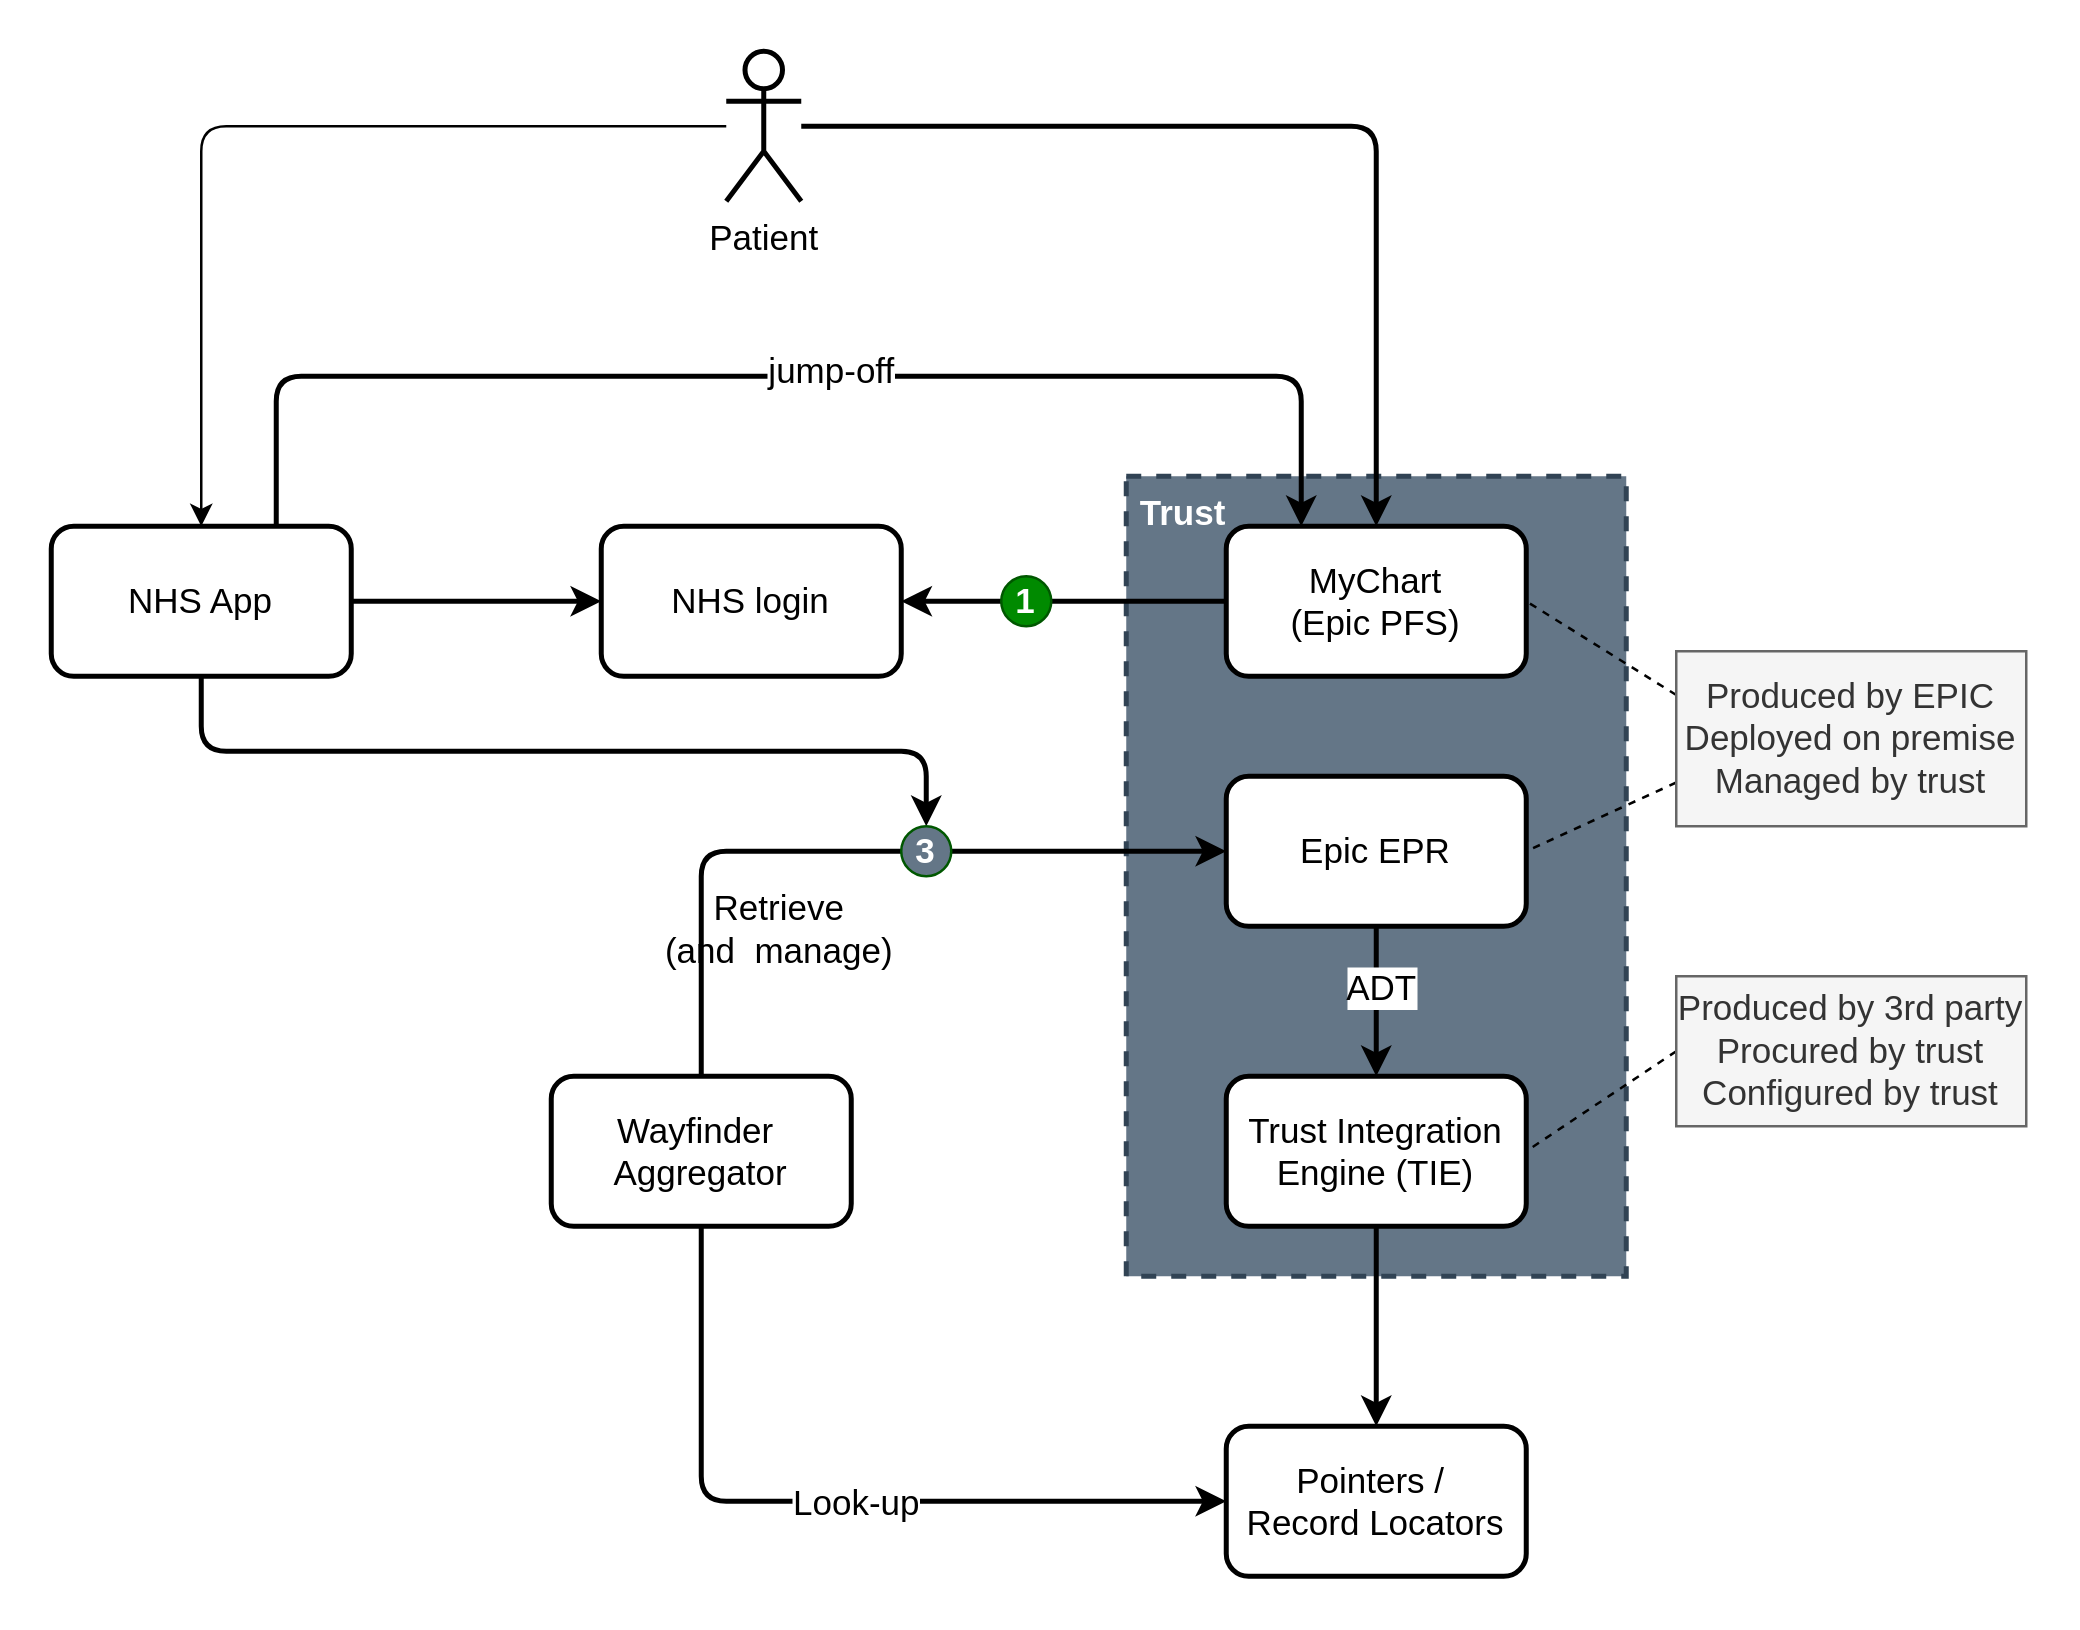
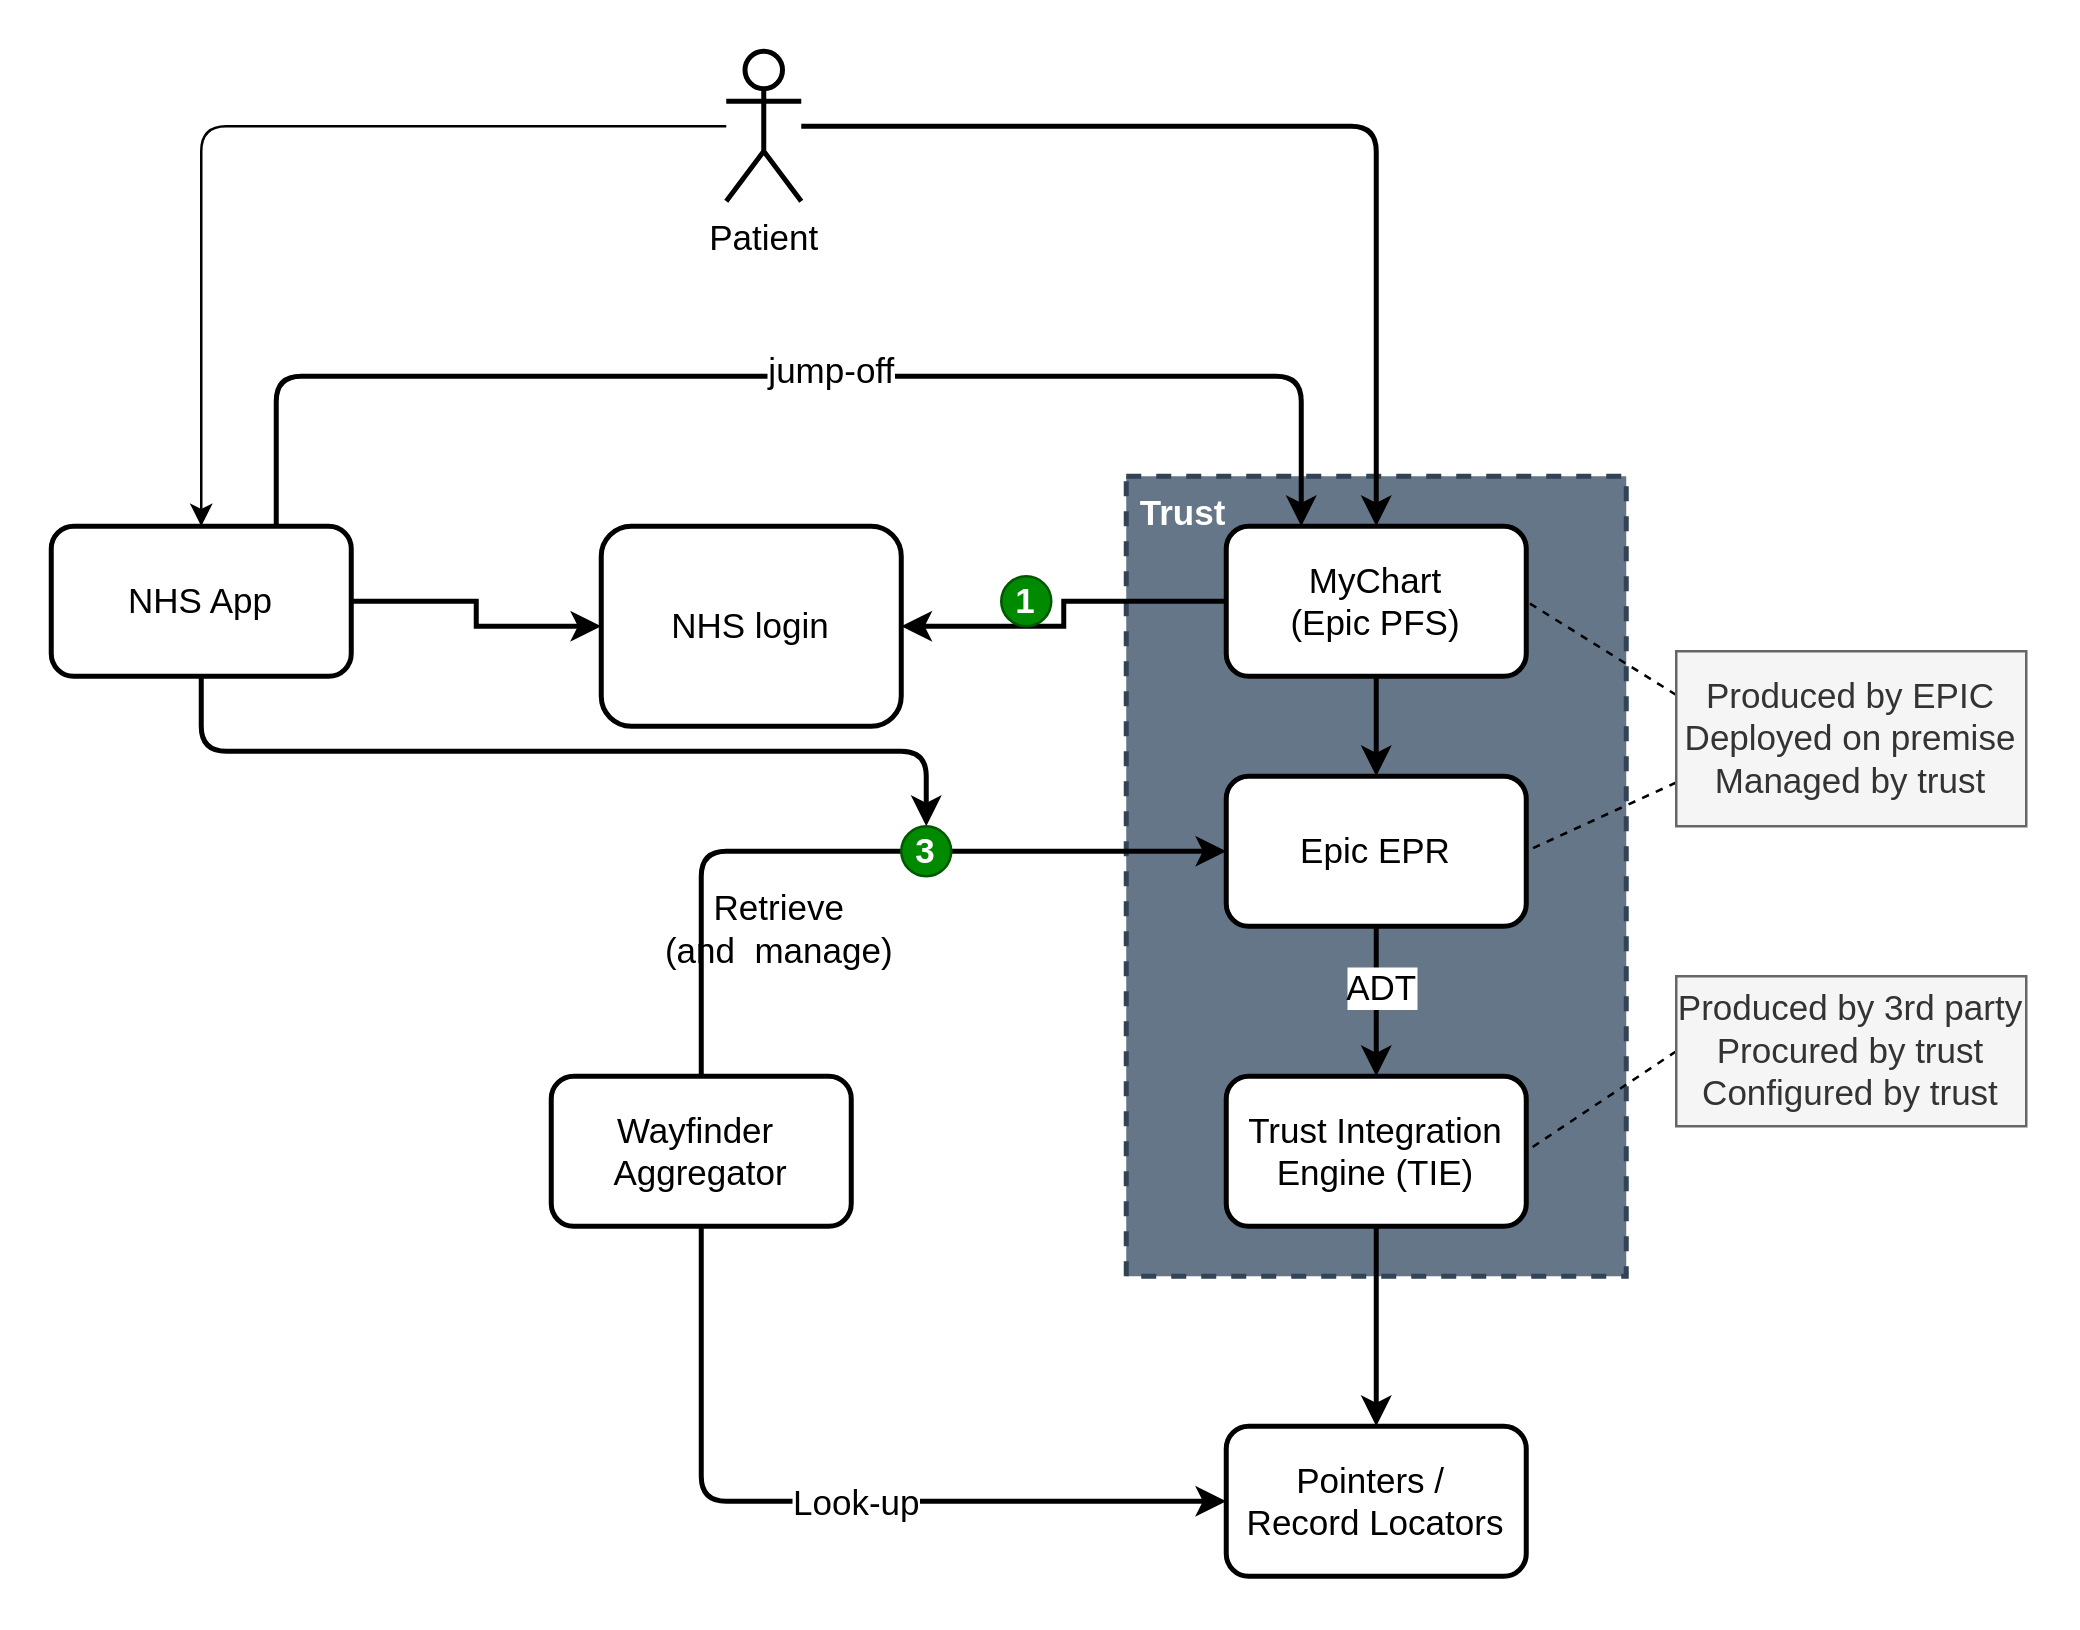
(751, 601) -> (751, 626)
none -> (1376, 716)
(926, 851) -> (926, 851)
